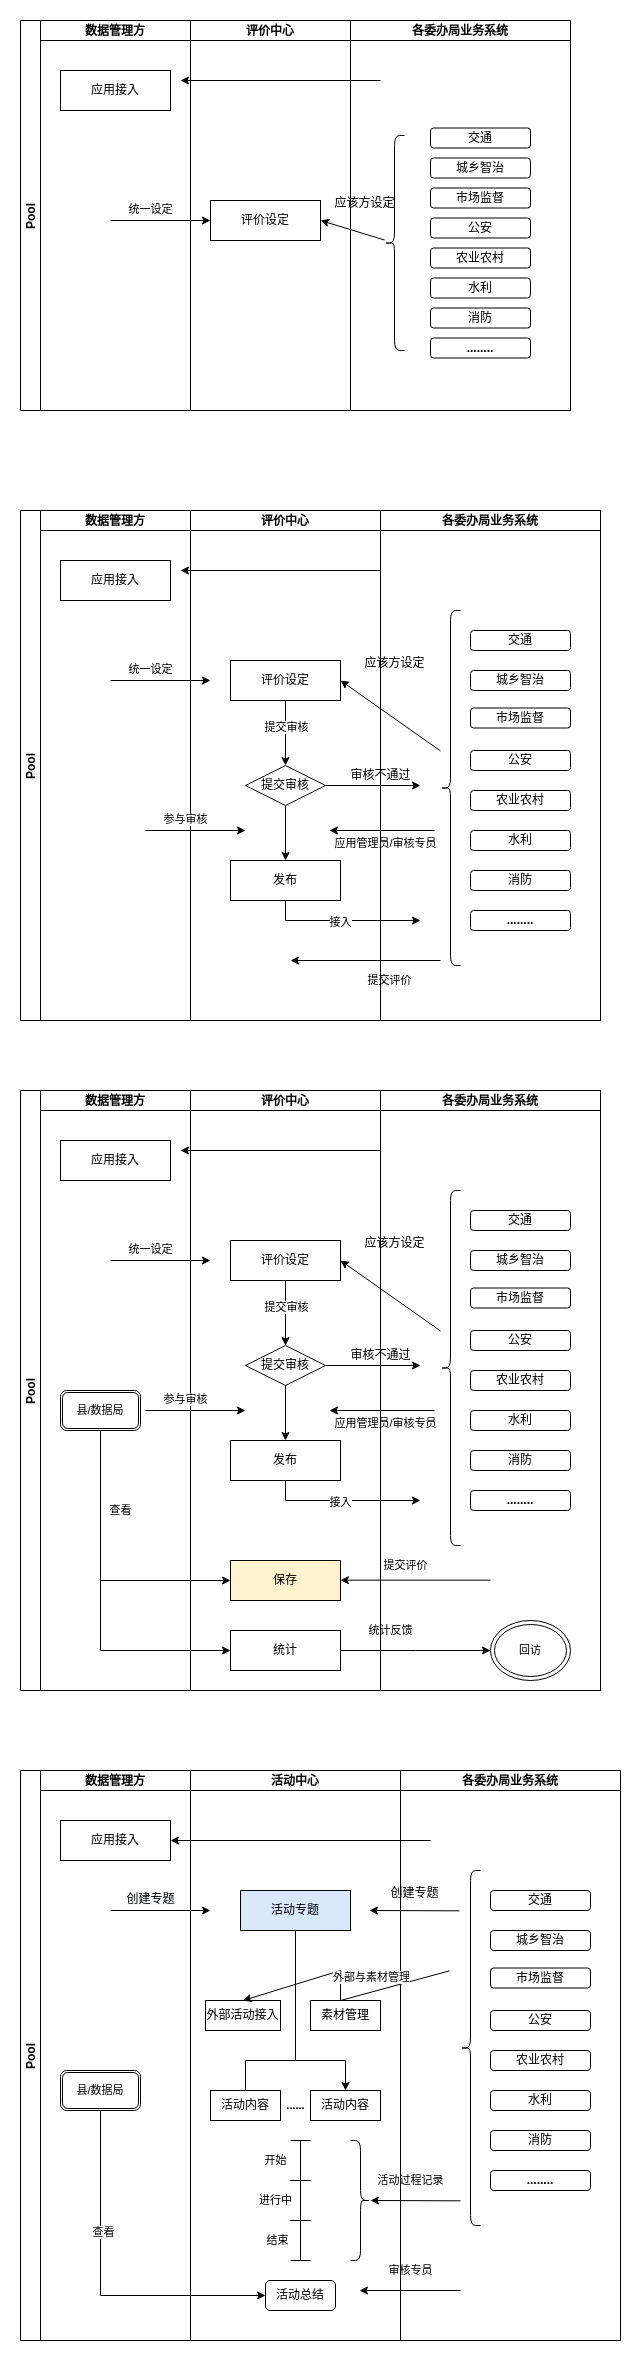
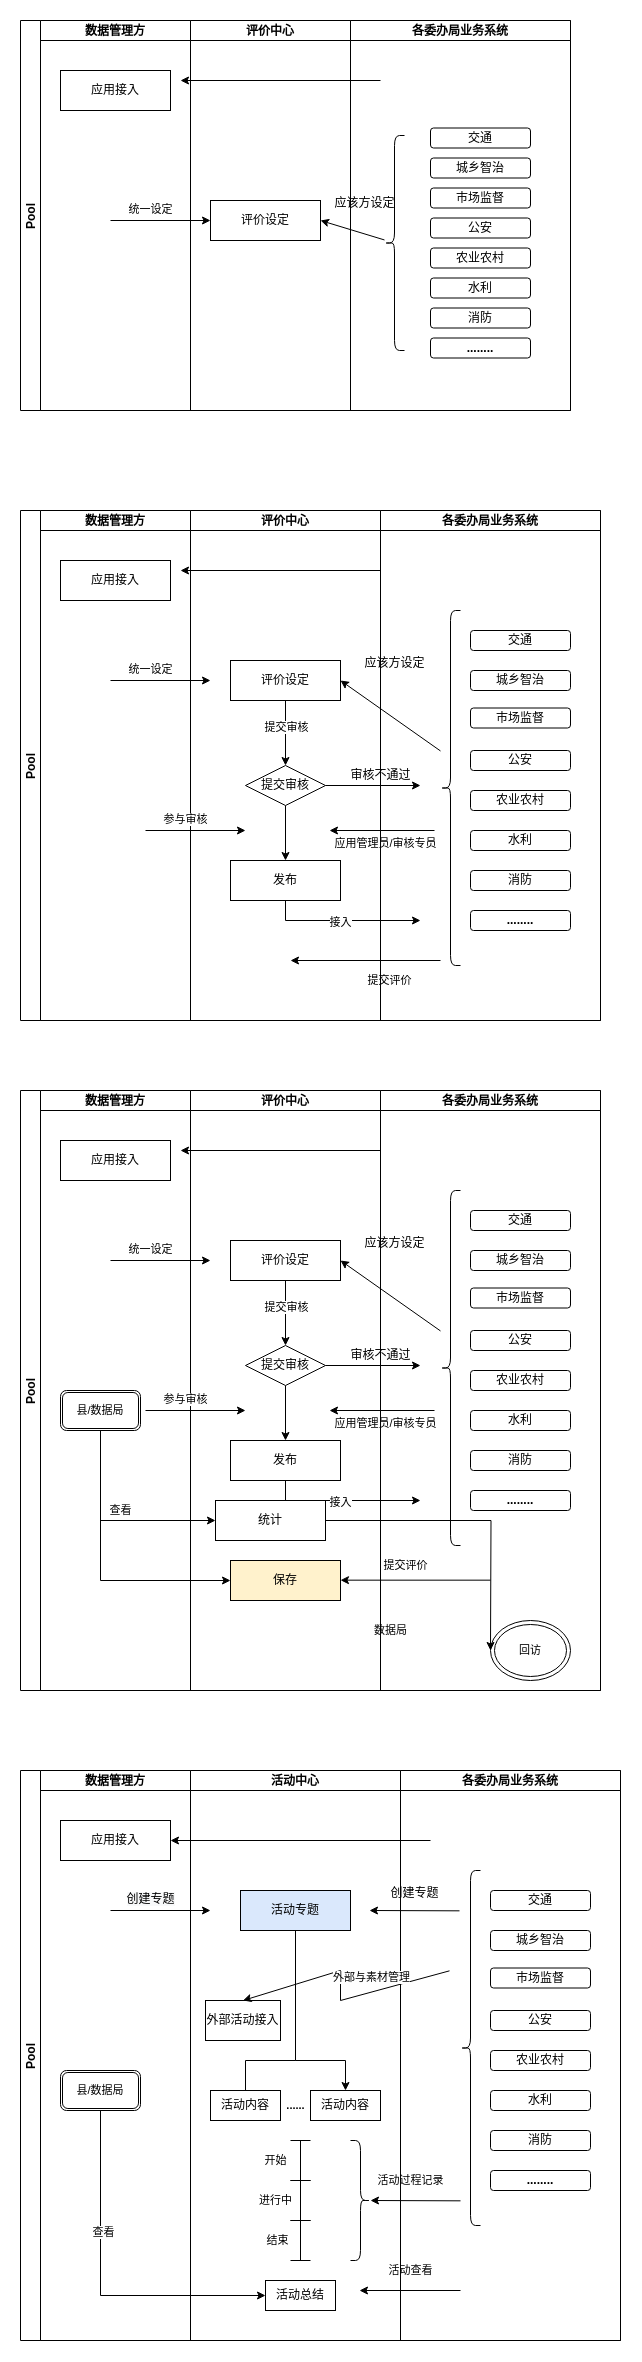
(391, 1631) -> (391, 1631)
(286, 1651) -> (271, 1521)
(243, 2016) -> (243, 2021)
(346, 2016) -> none
(411, 2271) -> (411, 2271)
(301, 2296) -> (301, 2296)
